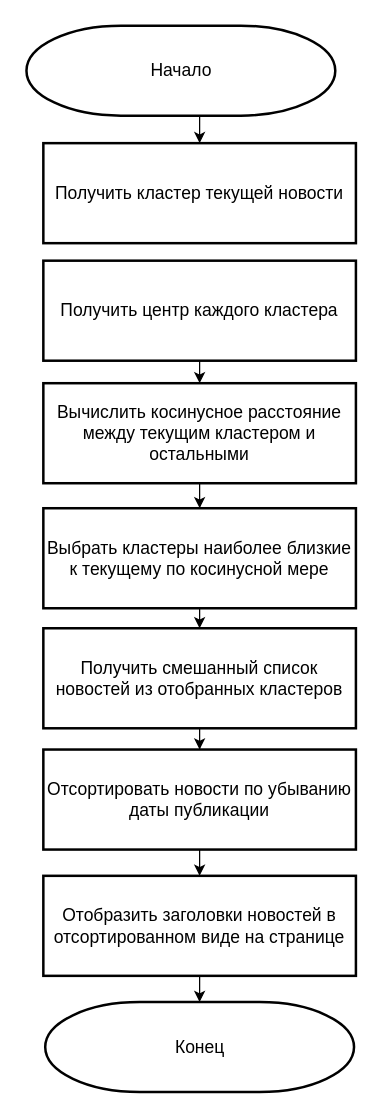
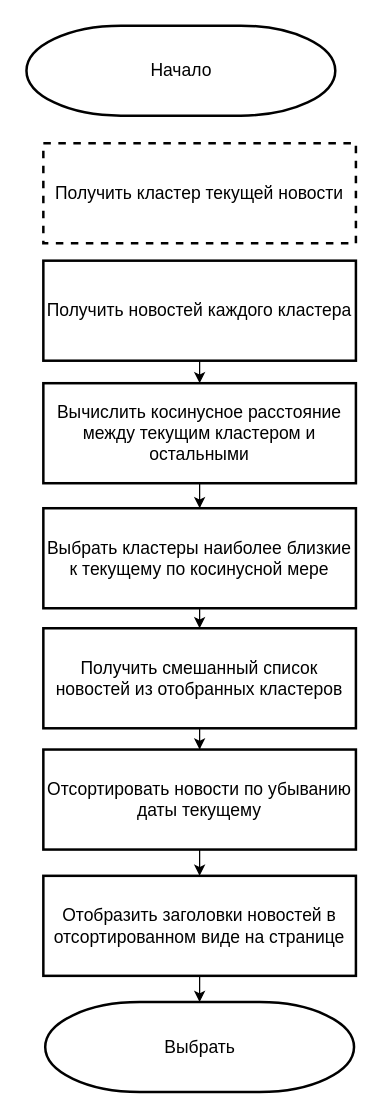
(199, 124) -> none
(199, 193) -> (199, 193)
(199, 311) -> (199, 311)
(199, 799) -> (199, 799)
(200, 1047) -> (200, 1047)
